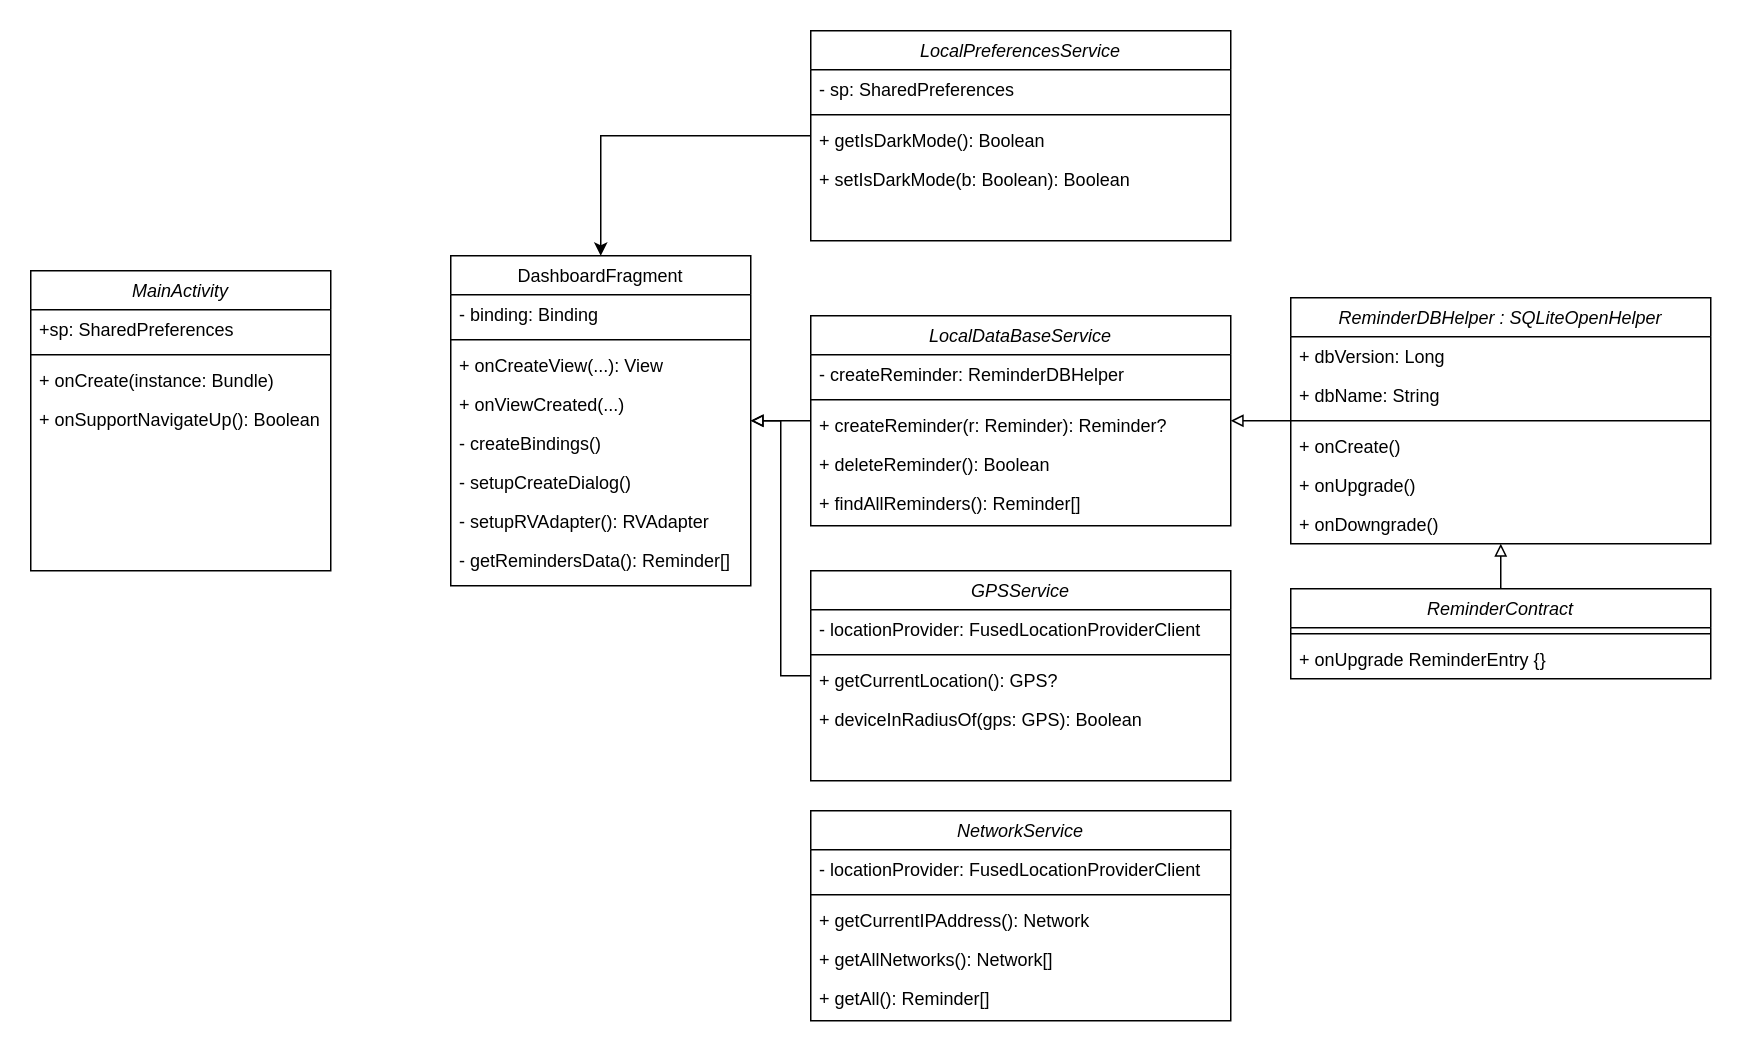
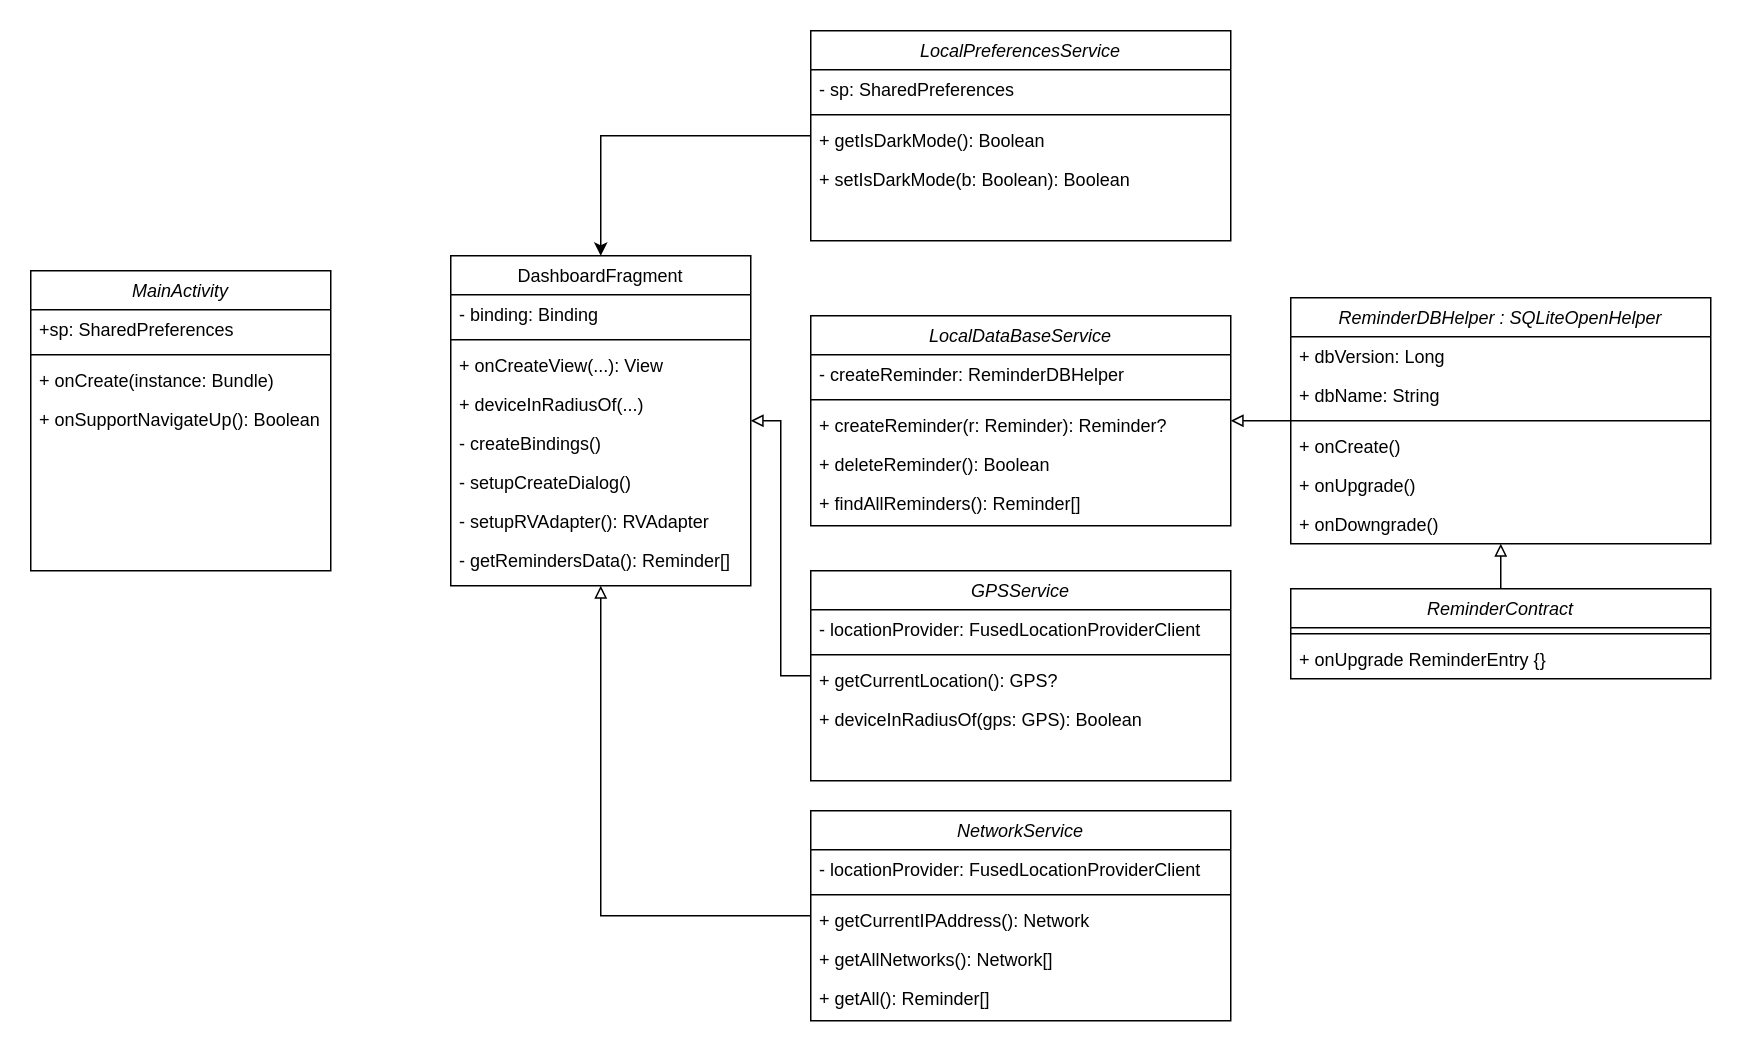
(548, 405) -> (561, 405)
(795, 421) -> none
none -> (601, 861)
